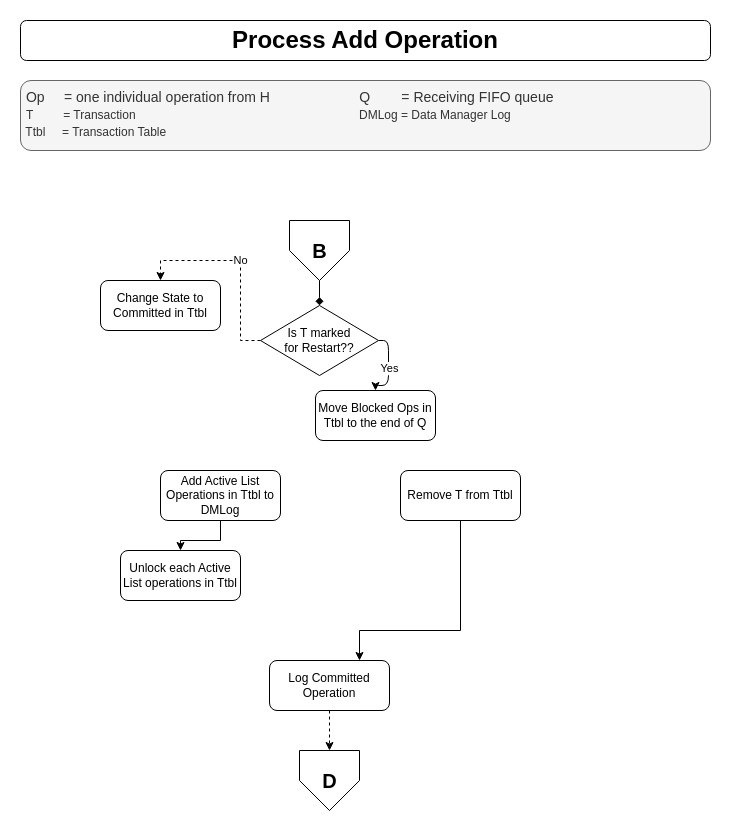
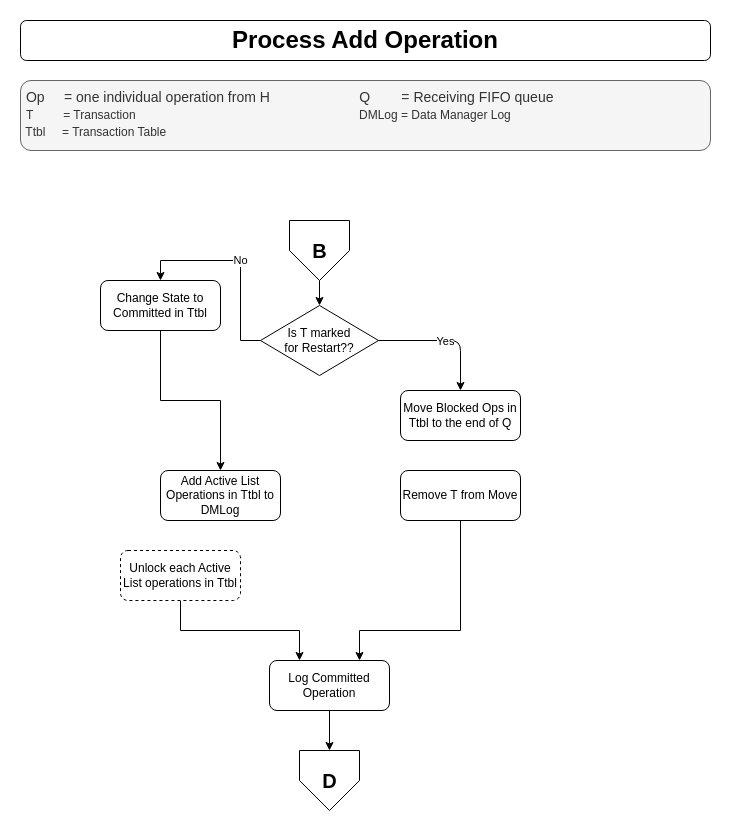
(320, 296) -> (320, 297)
(241, 313) -> (241, 313)
none -> (187, 401)
(376, 416) -> (461, 416)
(461, 496) -> (461, 496)
(210, 541) -> none
(181, 576) -> (181, 576)
none -> (237, 631)
(330, 727) -> (330, 727)
